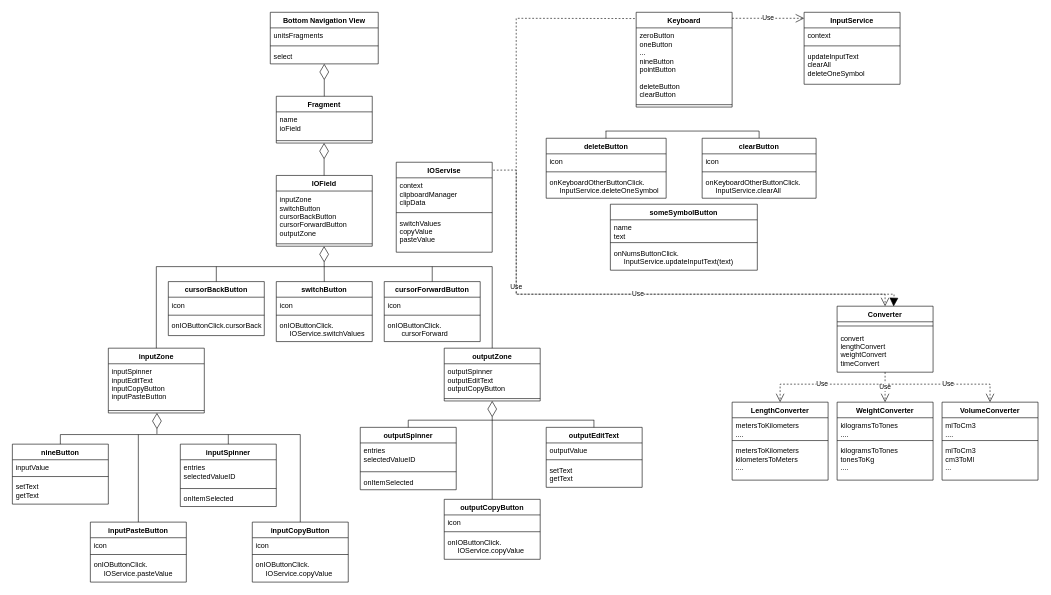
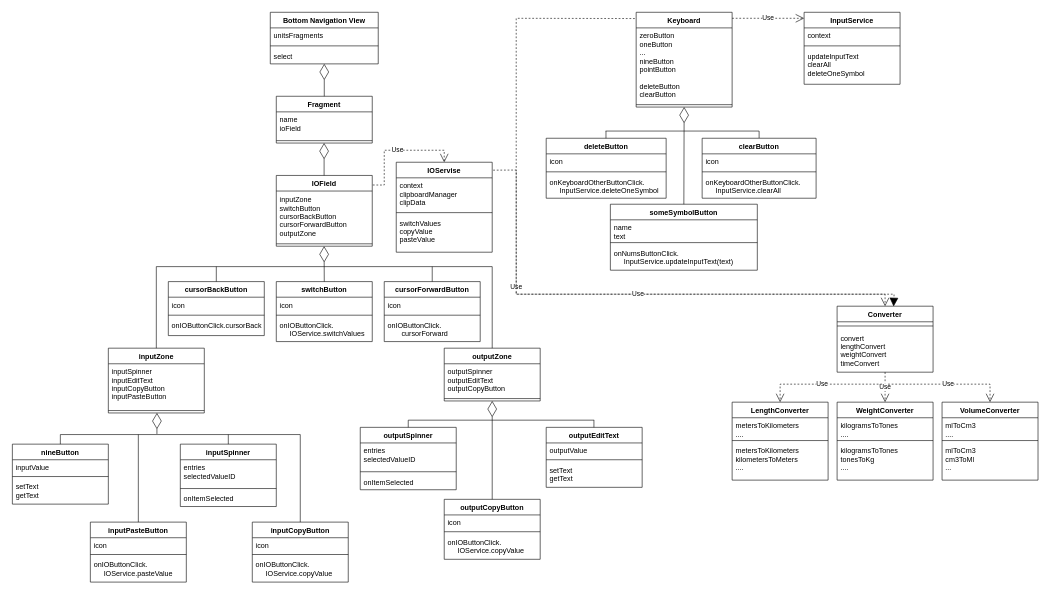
none -> (401, 150)
none -> (684, 164)
